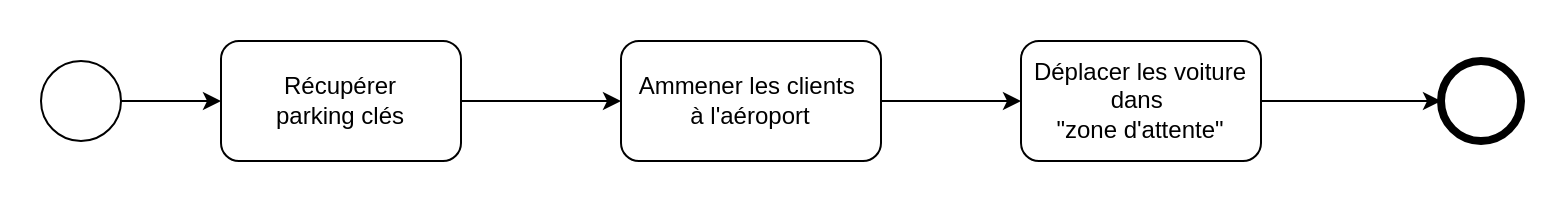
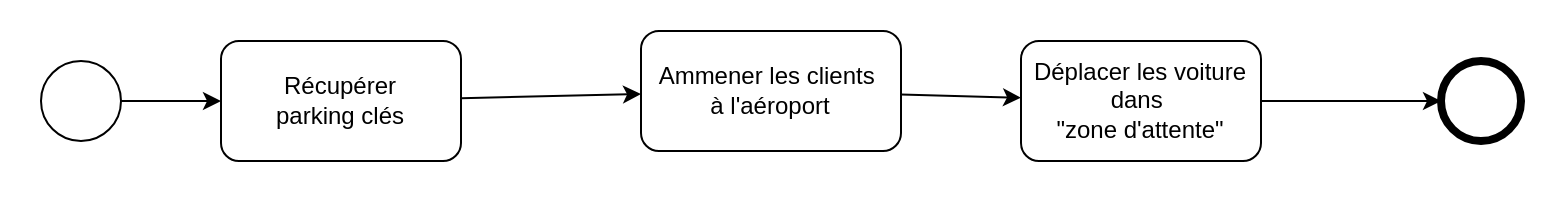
(751, 101) -> (771, 91)
